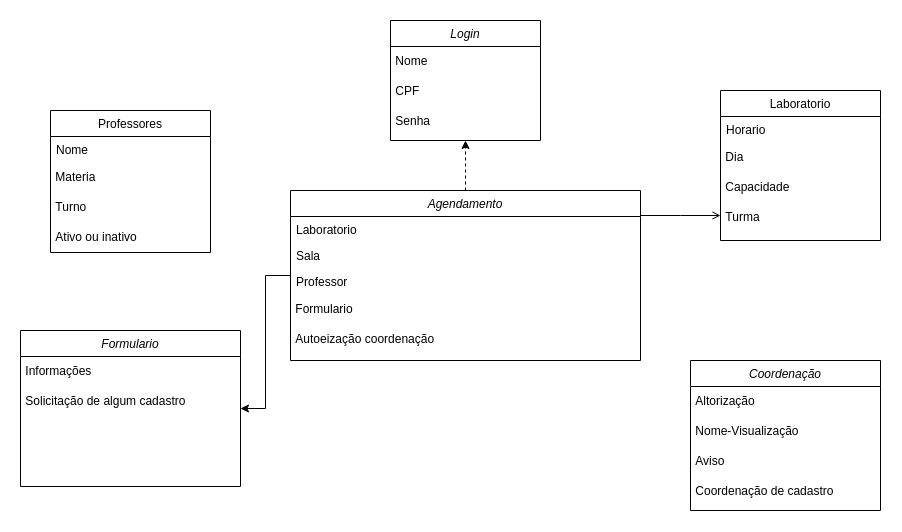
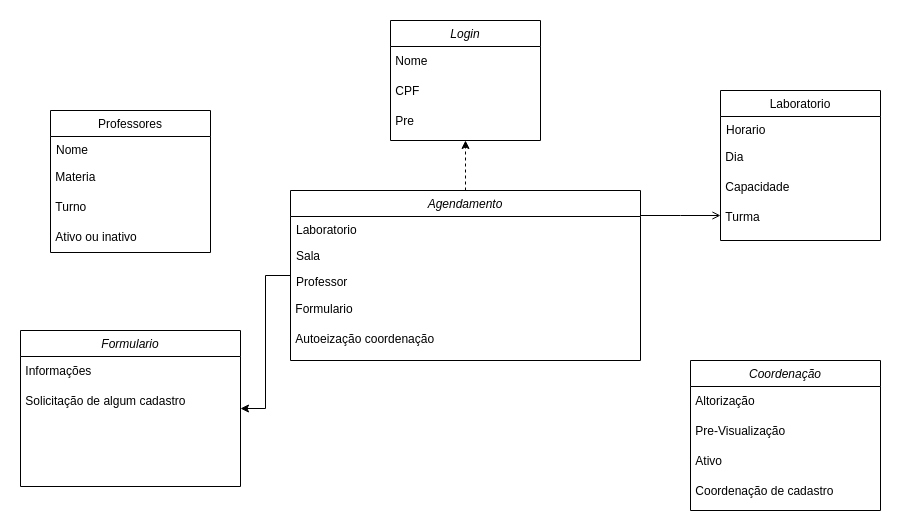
(409, 122) -> (403, 122)
(745, 432) -> (742, 432)
(708, 462) -> (708, 462)
